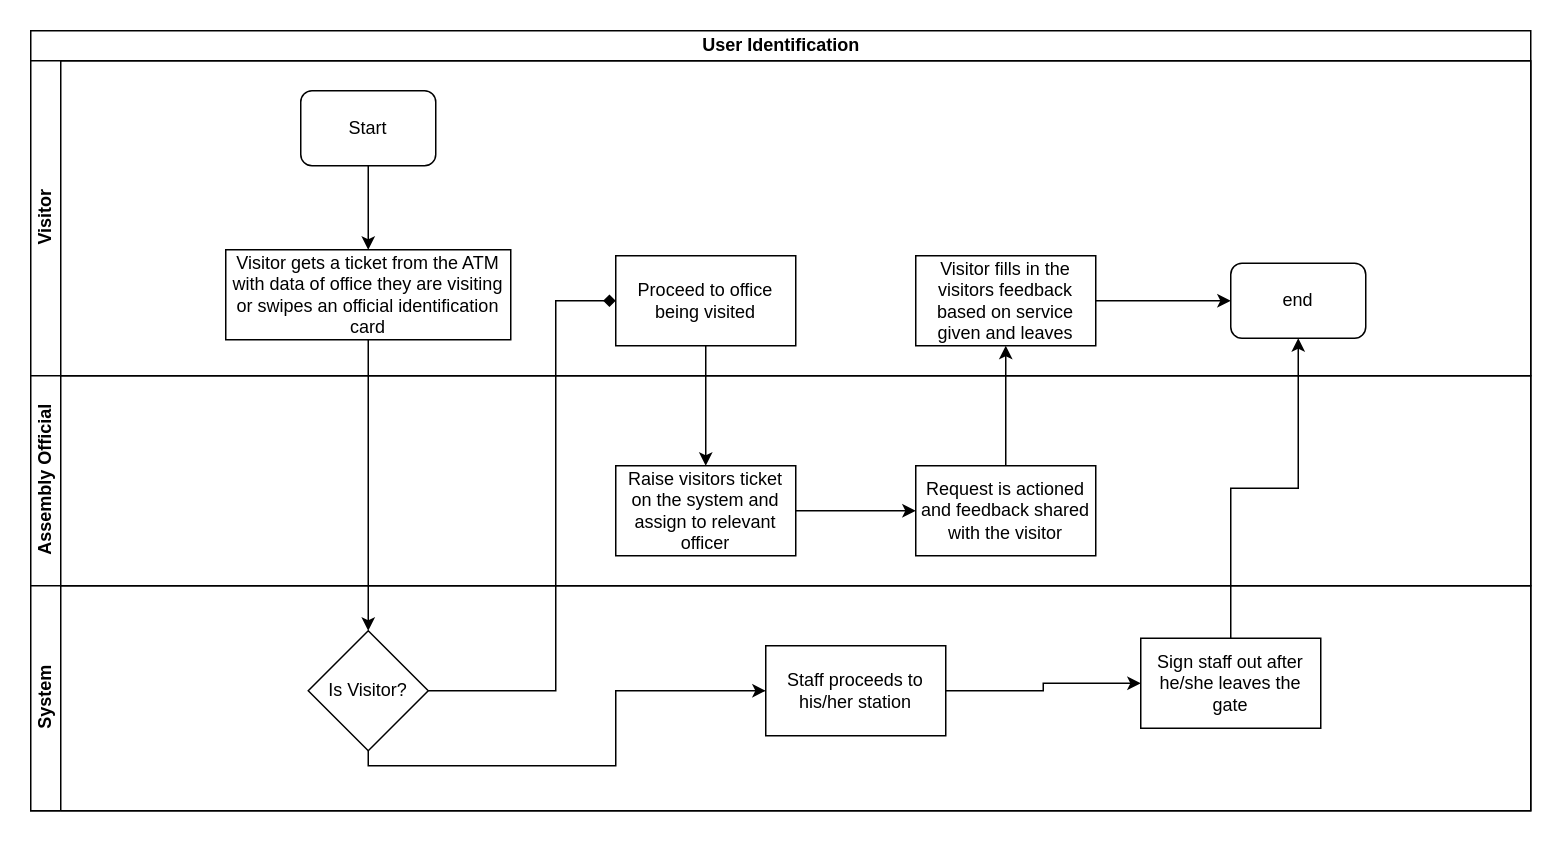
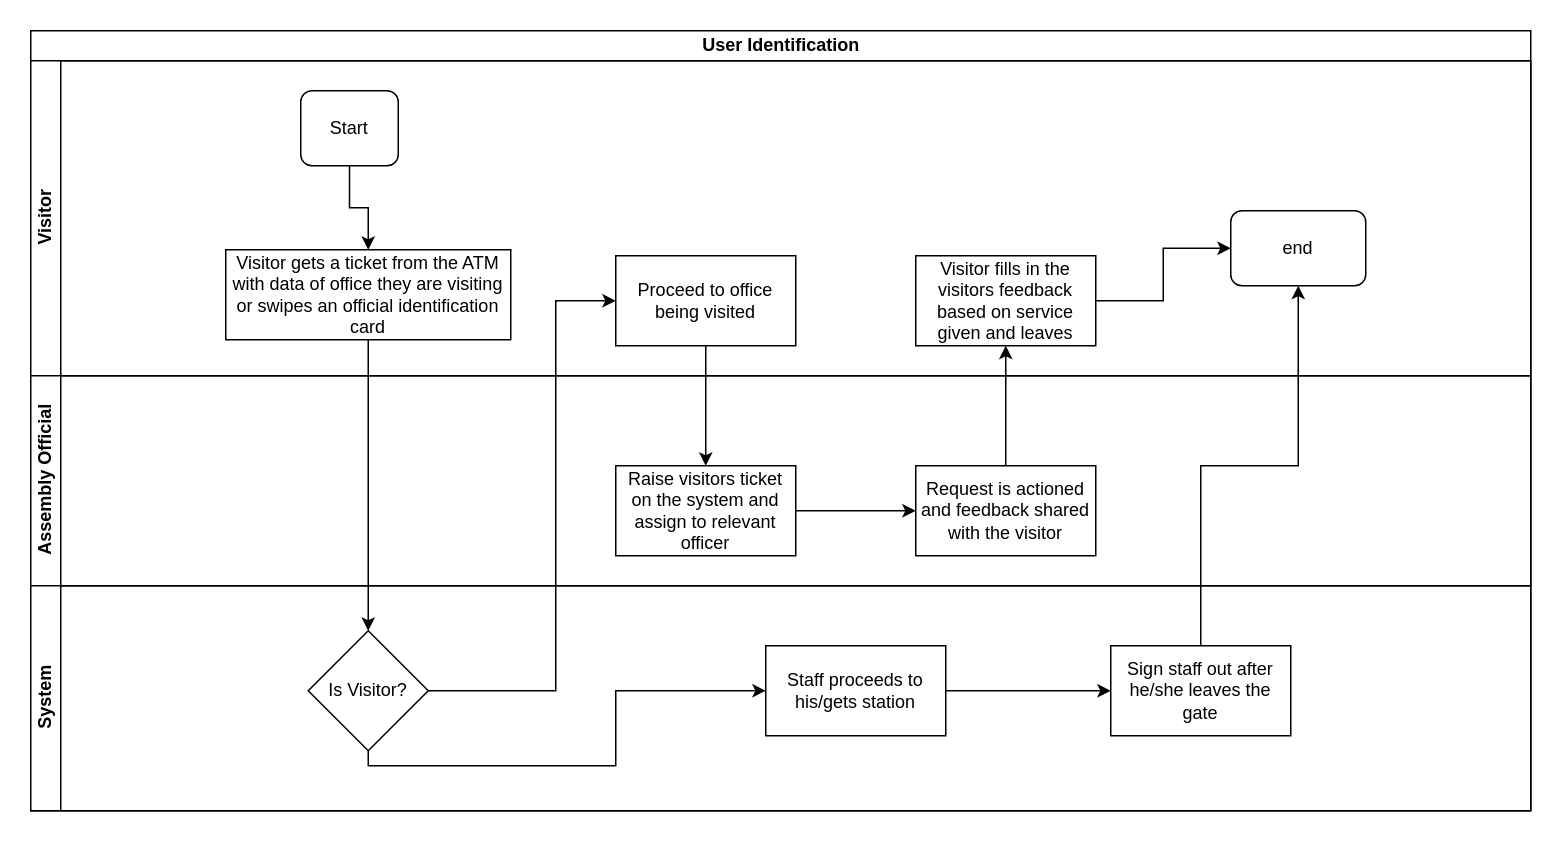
(368, 128) -> (350, 128)
(603, 301) -> (604, 301)
(1298, 301) -> (1298, 248)
(1231, 683) -> (1201, 691)
(856, 691) -> (856, 691)
